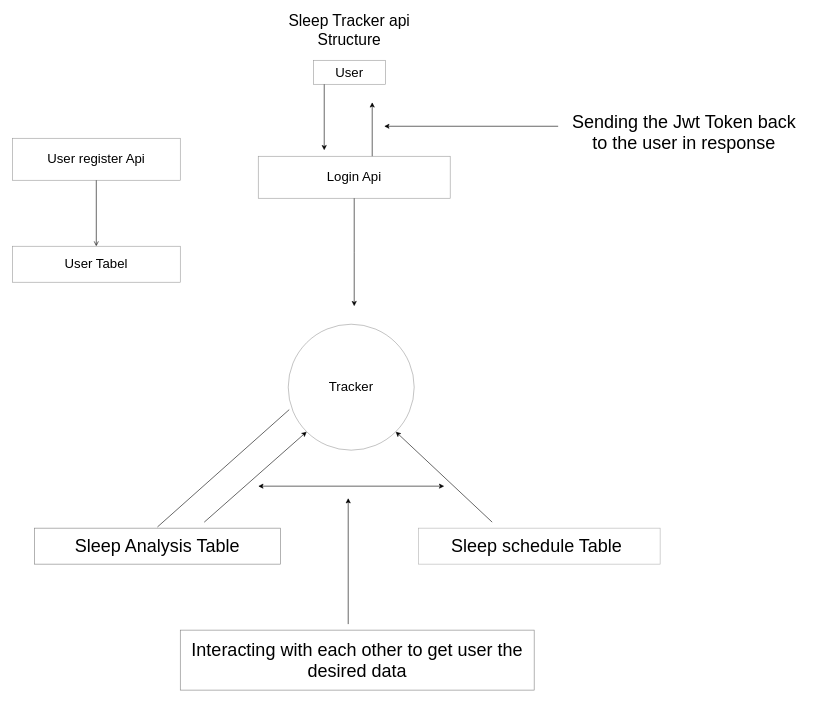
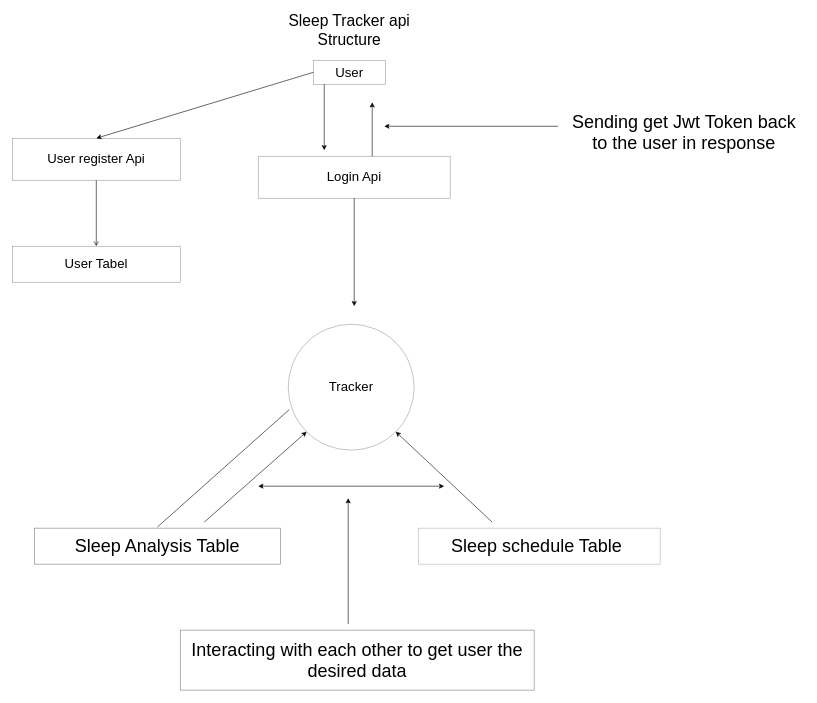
none -> (207, 105)
(684, 132) -> (684, 132)
